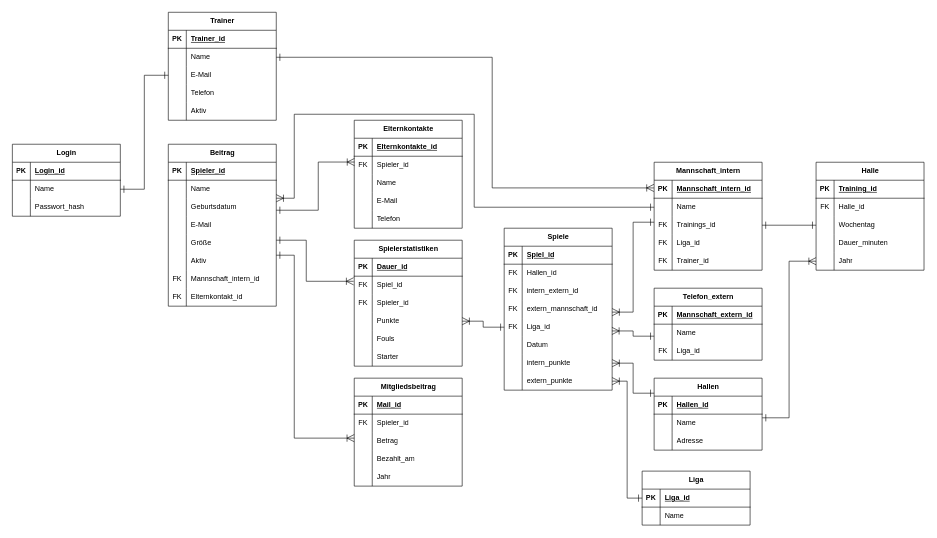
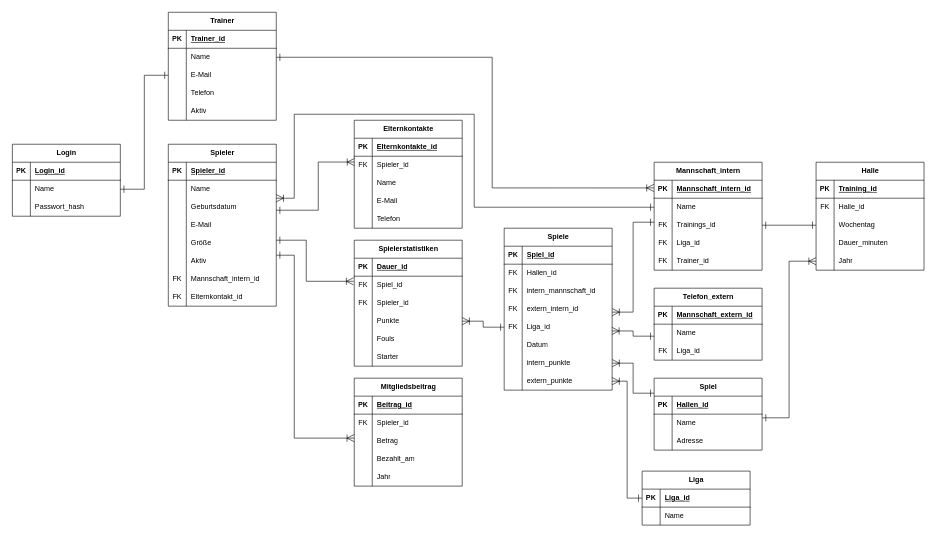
(223, 153) -> (223, 153)
(557, 291) -> (566, 291)
(566, 309) -> (557, 309)
(709, 387) -> (709, 387)
(388, 405) -> (395, 405)
